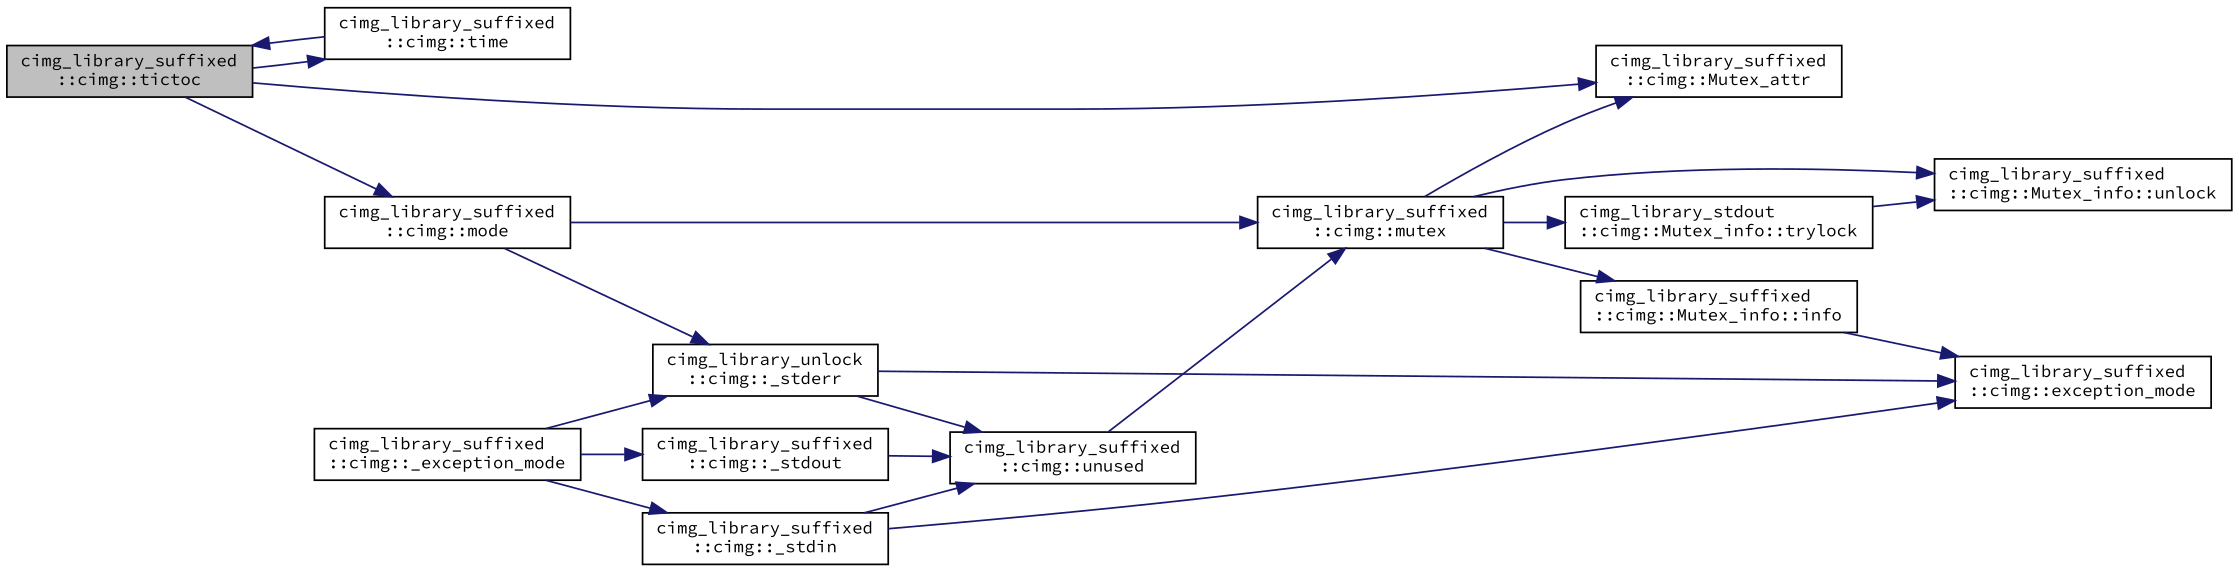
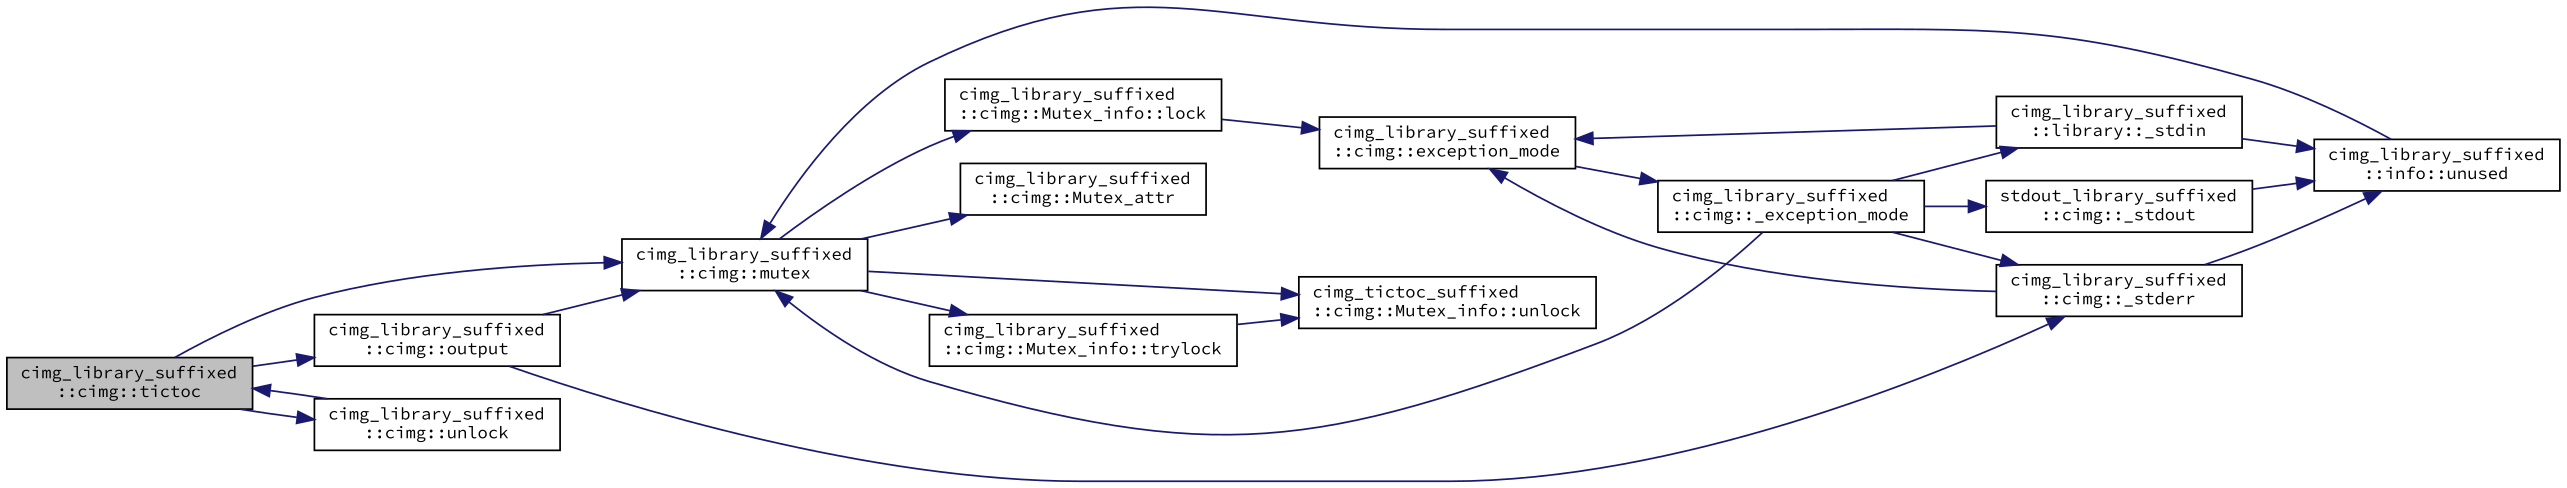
(448, 34) -> (437, 425)
(916, 109) -> (383, 283)
none -> (1608, 173)
(2083, 185) -> (1447, 303)
(448, 222) -> (437, 340)
(1719, 222) -> (1083, 340)
(1719, 307) -> (1083, 105)
(765, 370) -> (2119, 291)
none -> (1286, 431)
(765, 454) -> (2119, 206)
(1073, 458) -> (2437, 165)
(765, 539) -> (2119, 122)
